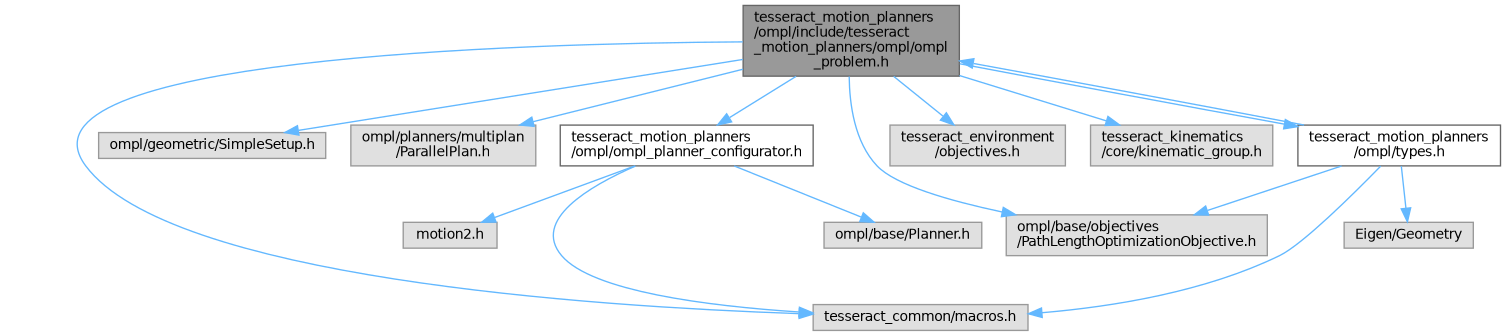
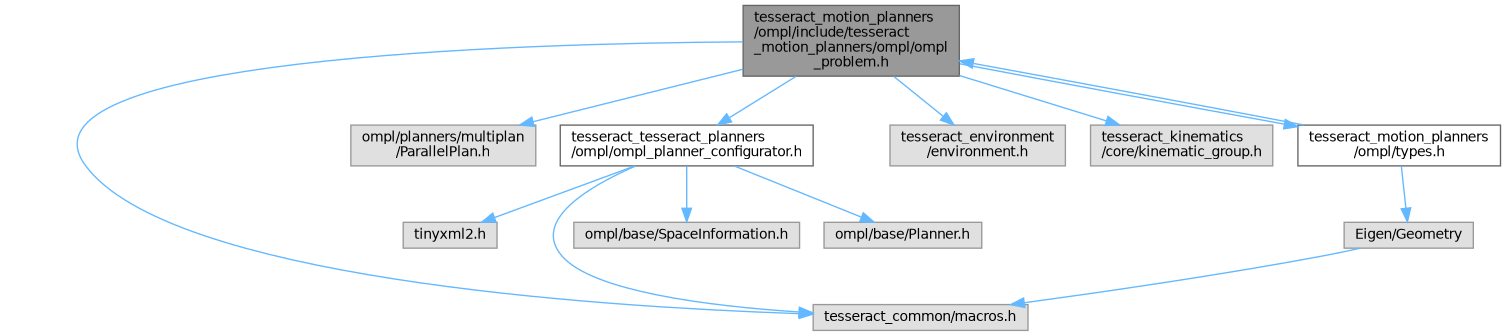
(212, 145) -> none
(687, 145) -> (687, 145)
(978, 145) -> (978, 145)
(450, 235) -> (450, 235)
none -> (687, 235)
(1137, 235) -> none
(1229, 276) -> (1193, 278)
